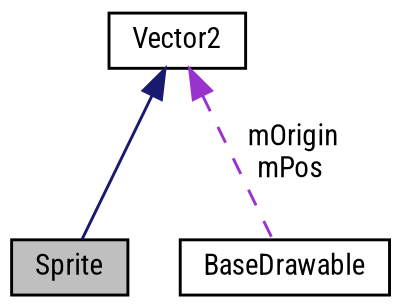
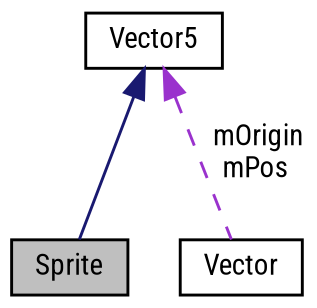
(177, 41) -> (154, 41)
(285, 267) -> (241, 267)
